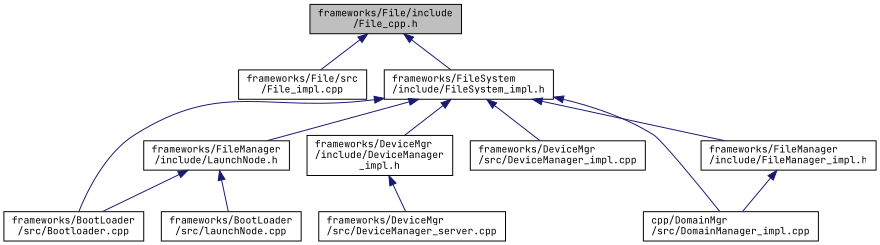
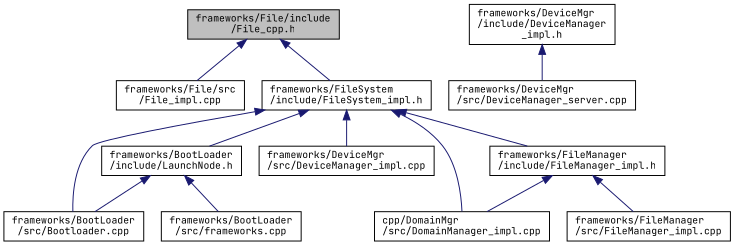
(424, 121) -> none
(217, 155) -> (172, 161)
(231, 226) -> (231, 226)
none -> (649, 226)
